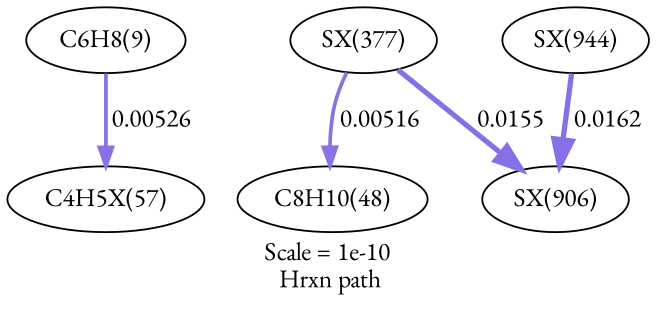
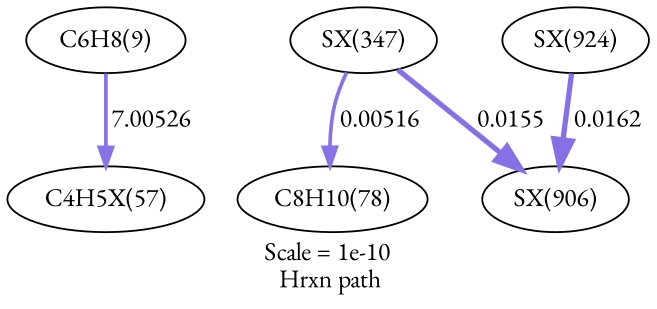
(364, 40) -> (364, 40)
(576, 40) -> (576, 40)
(149, 120) -> (149, 120)
(333, 199) -> (333, 199)
